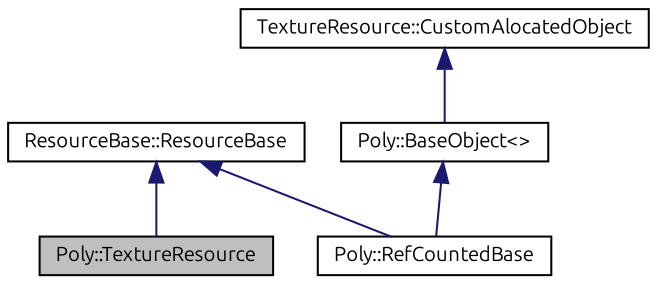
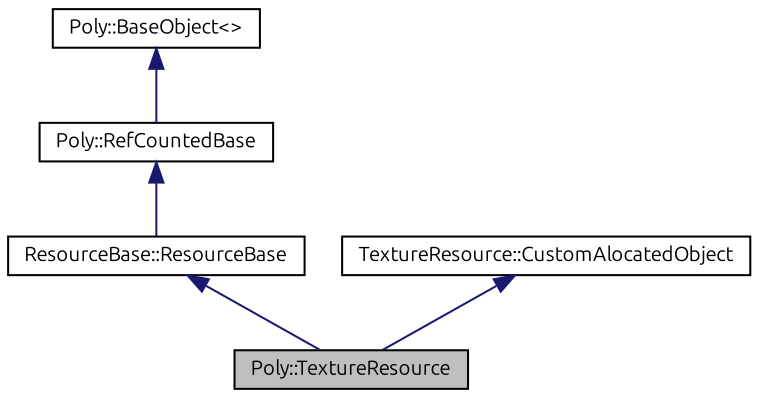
(445, 96) -> (439, 318)
(305, 203) -> (156, 210)
